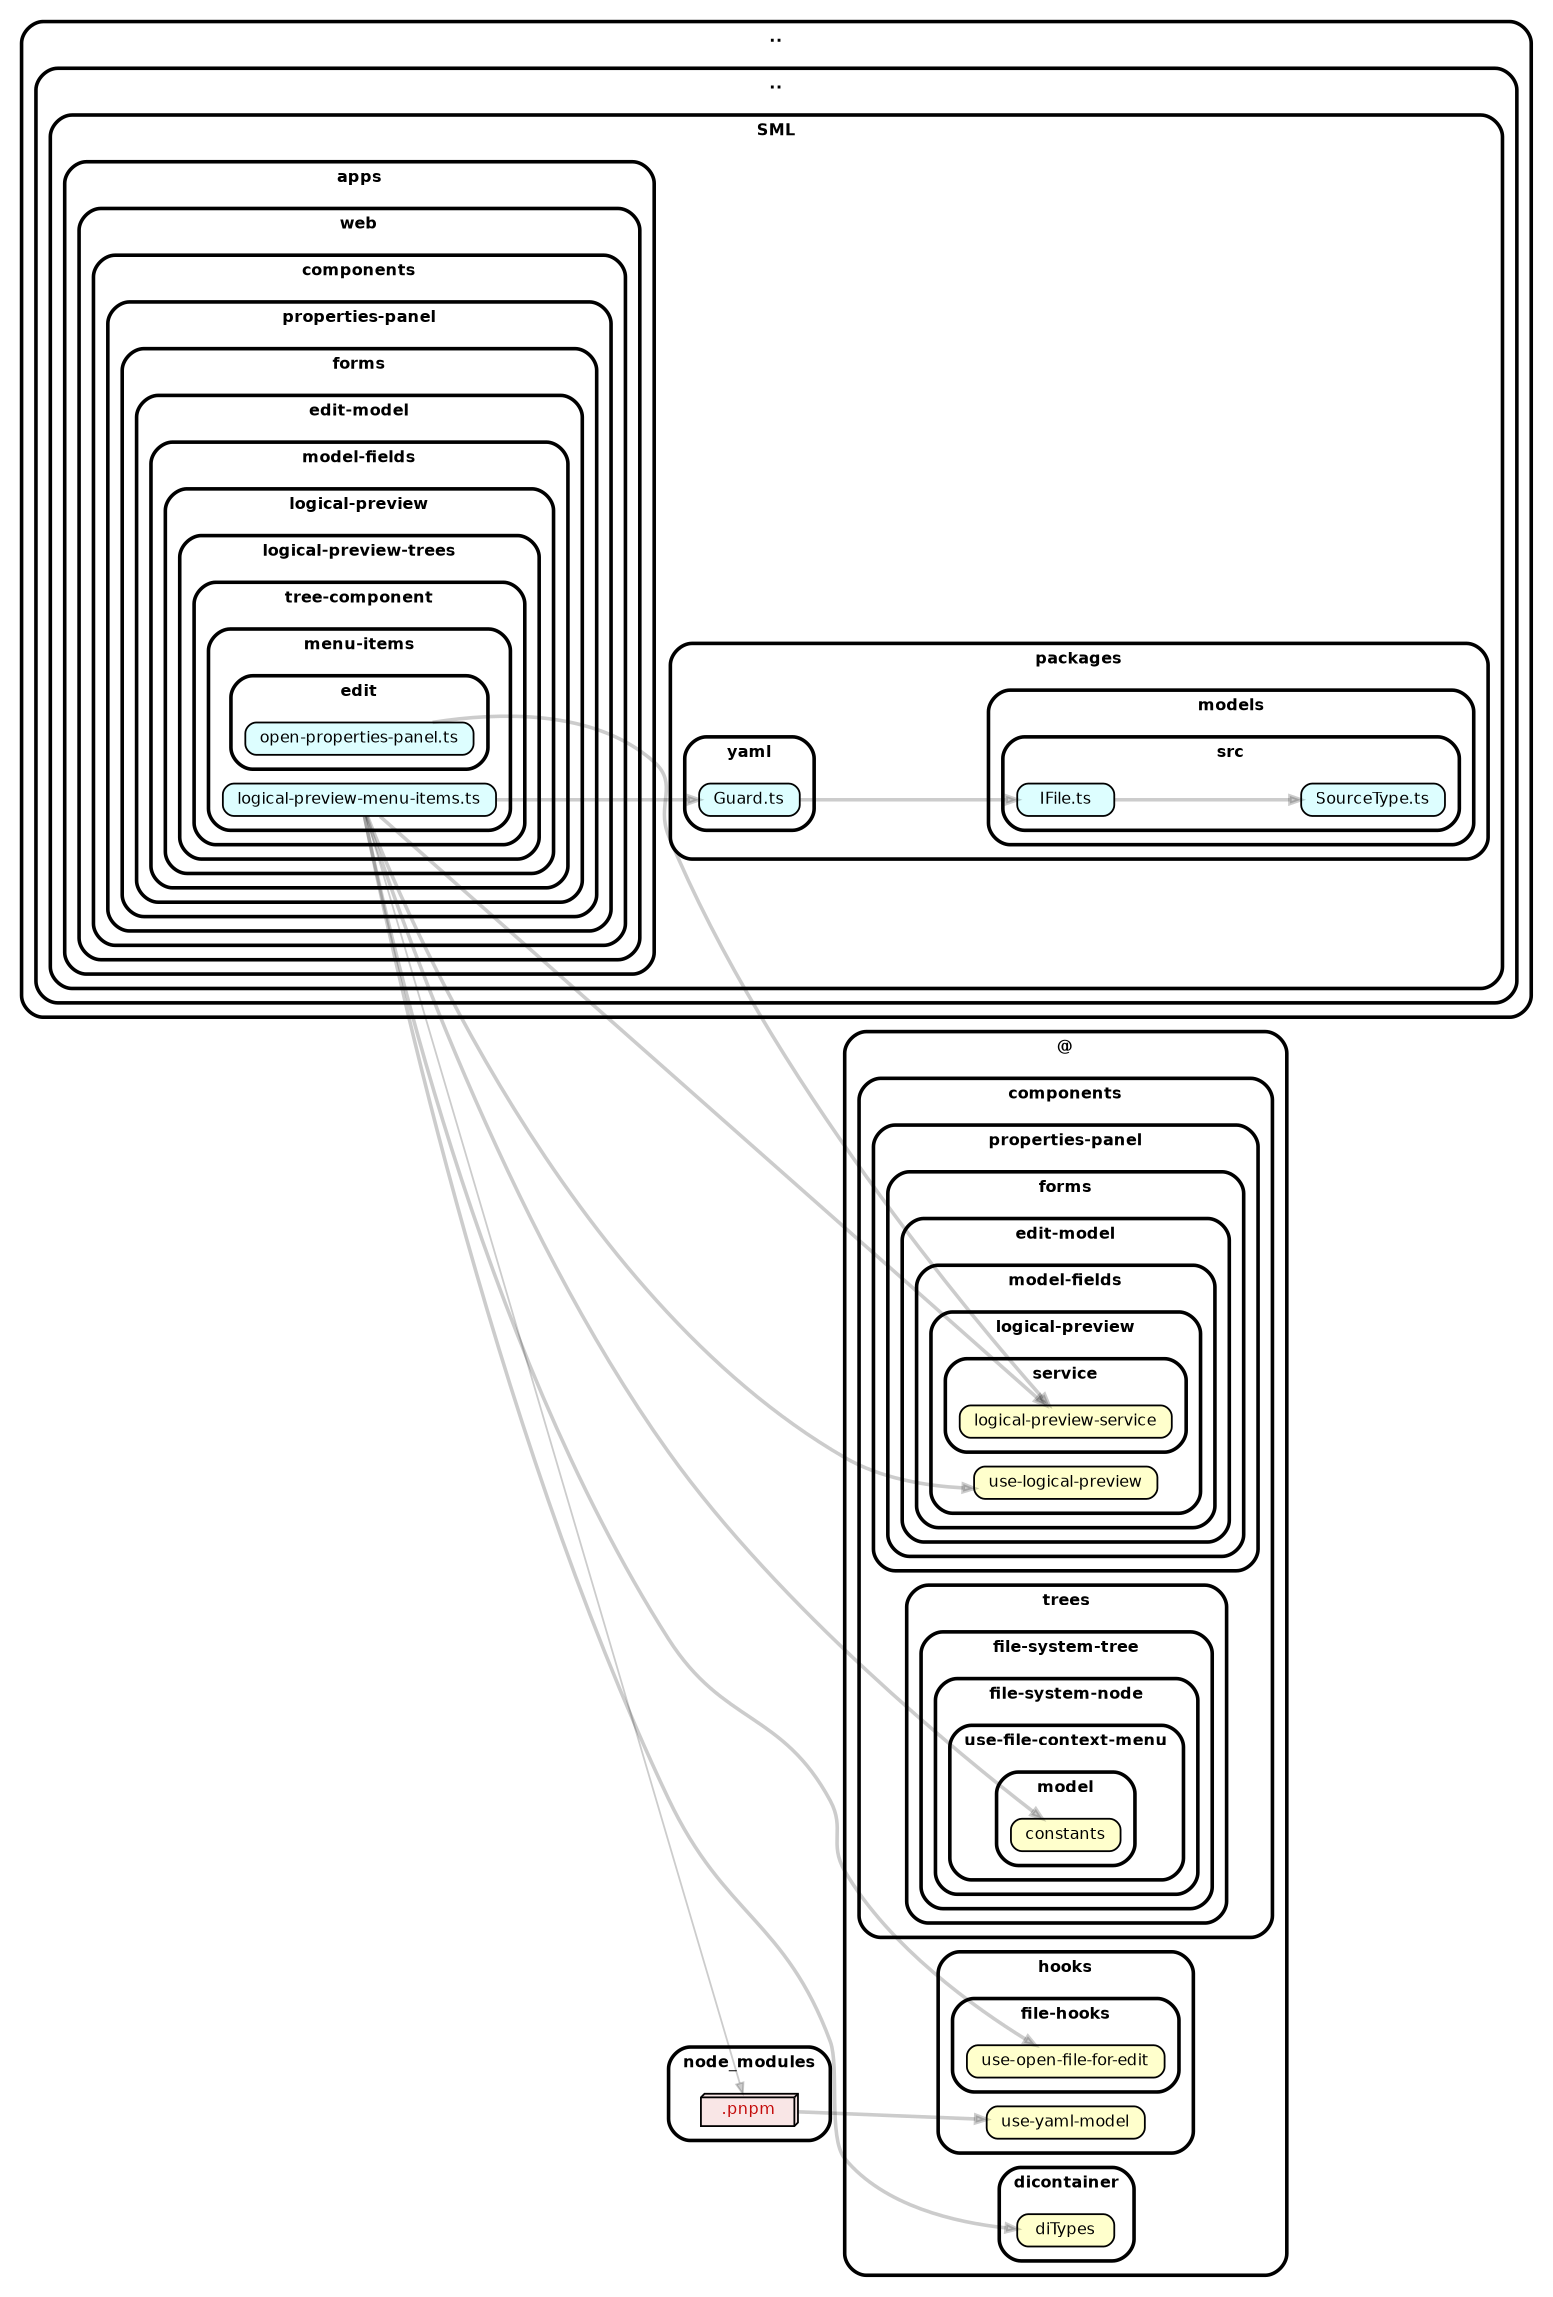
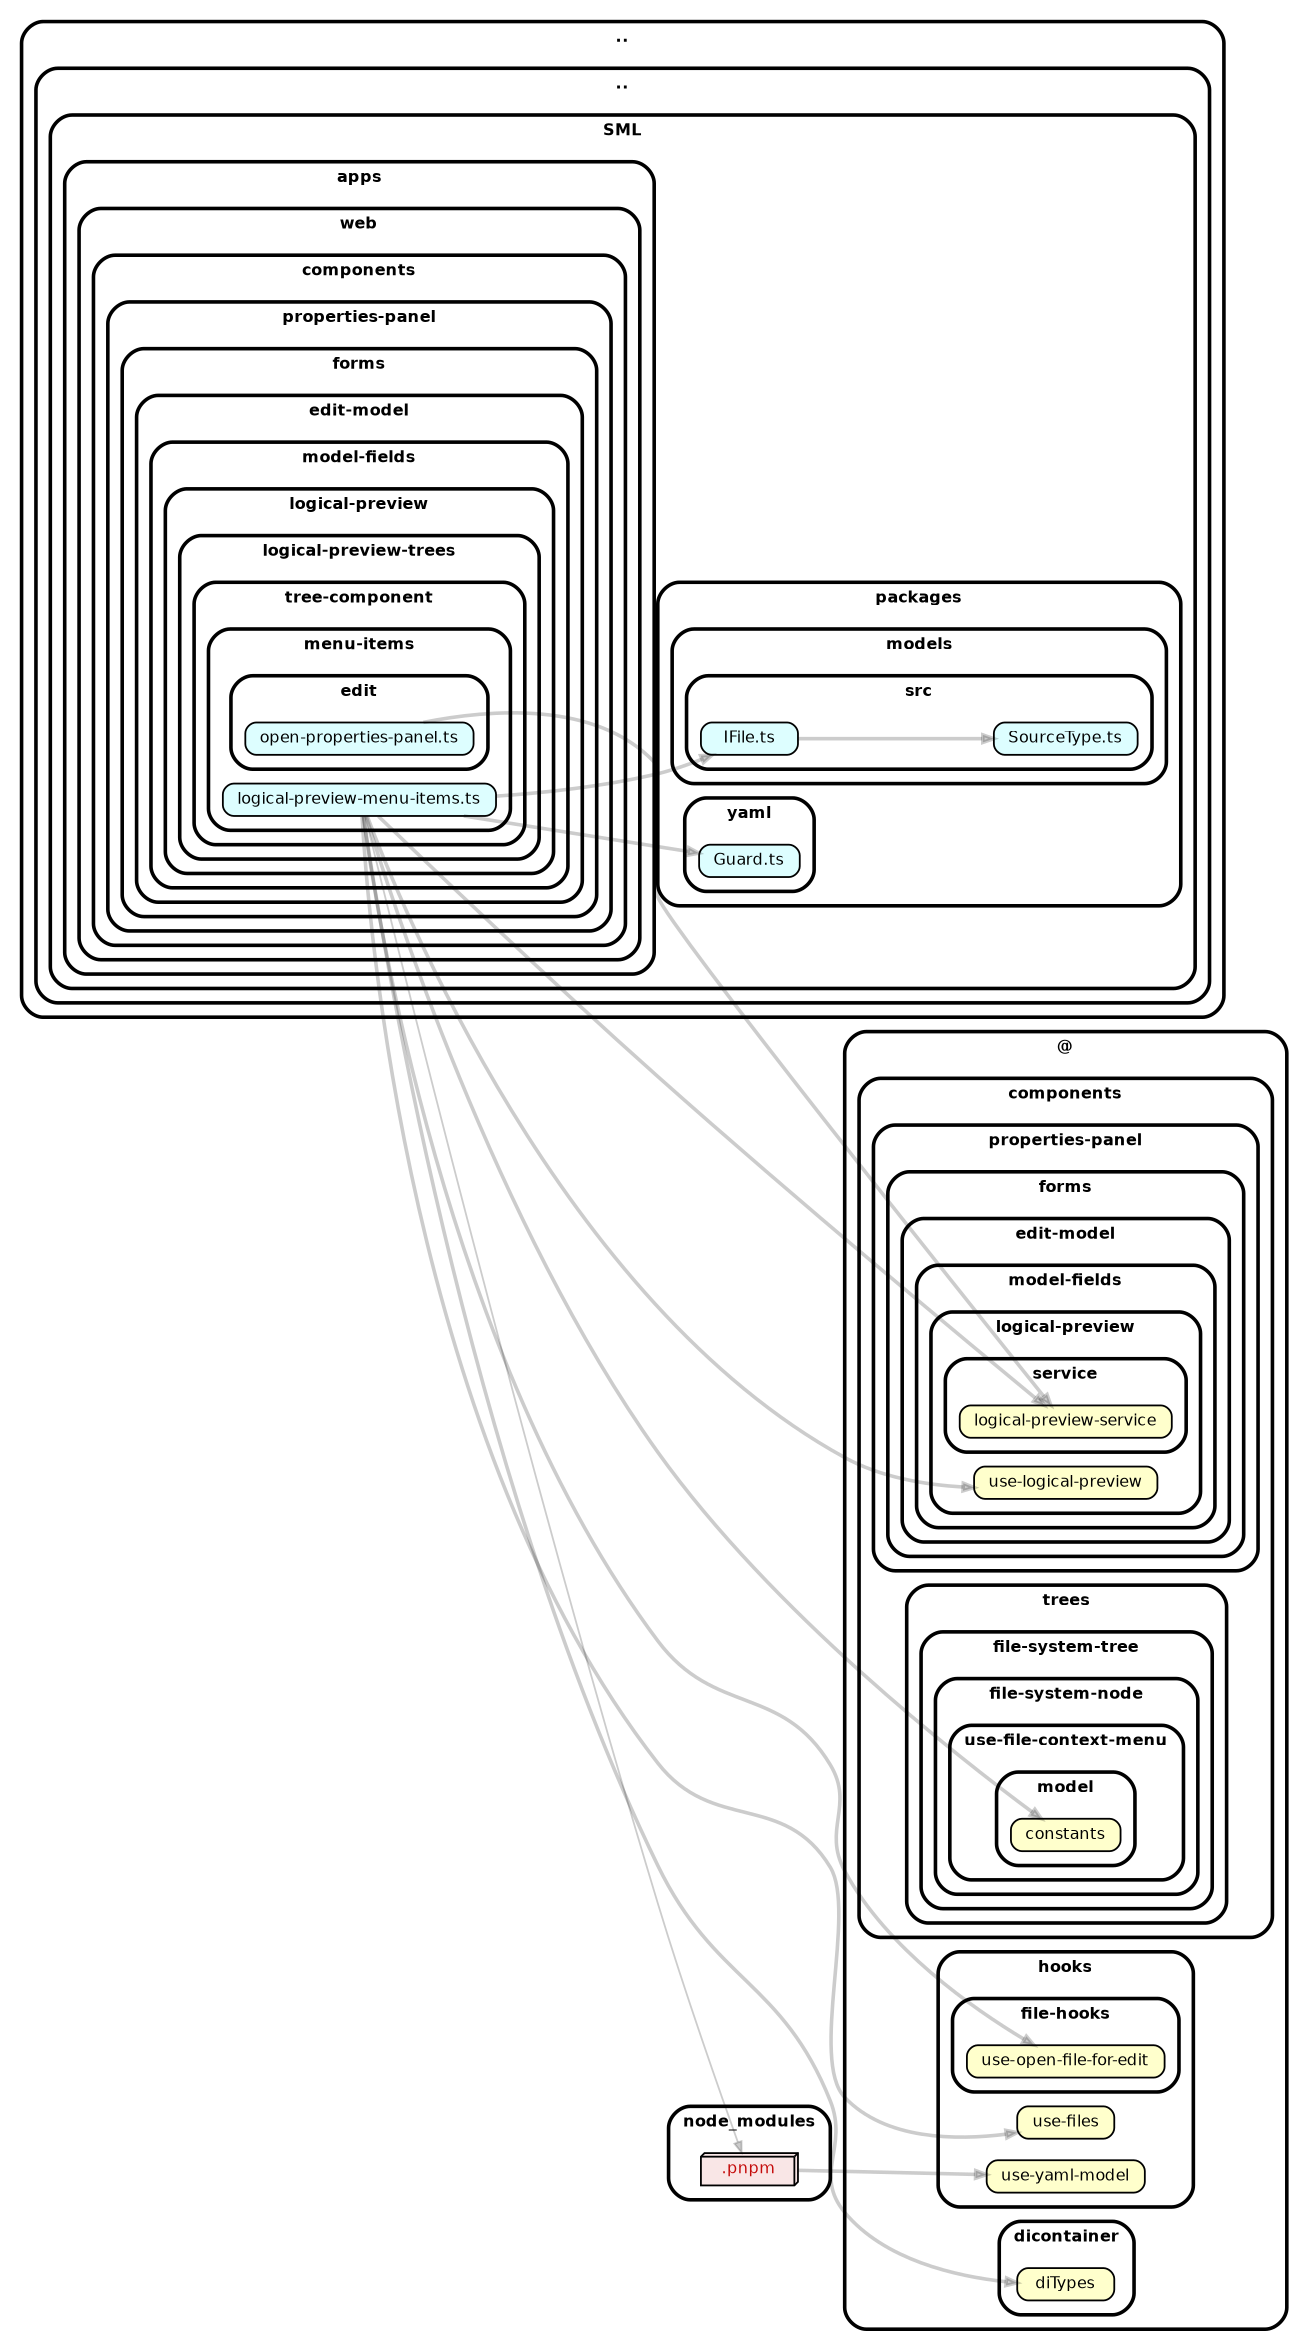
(903, 800) -> (601, 785)
none -> (1066, 2123)
